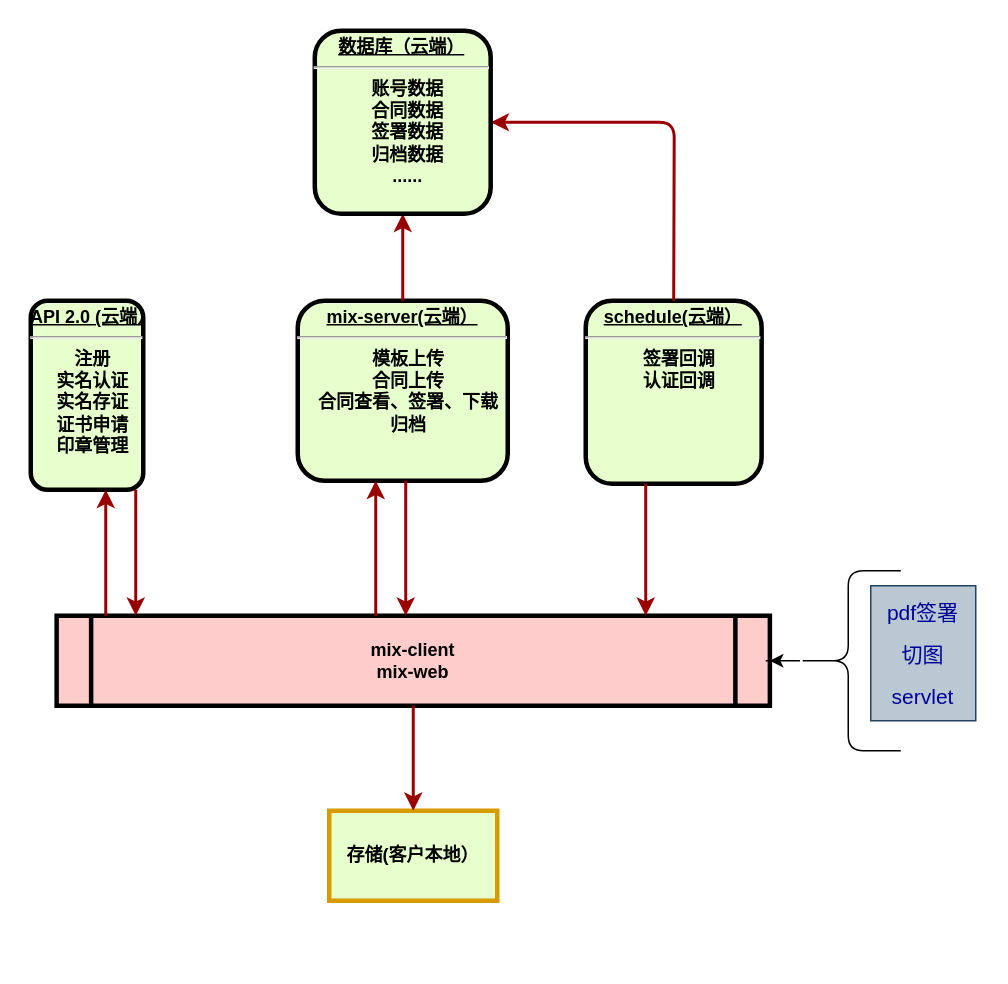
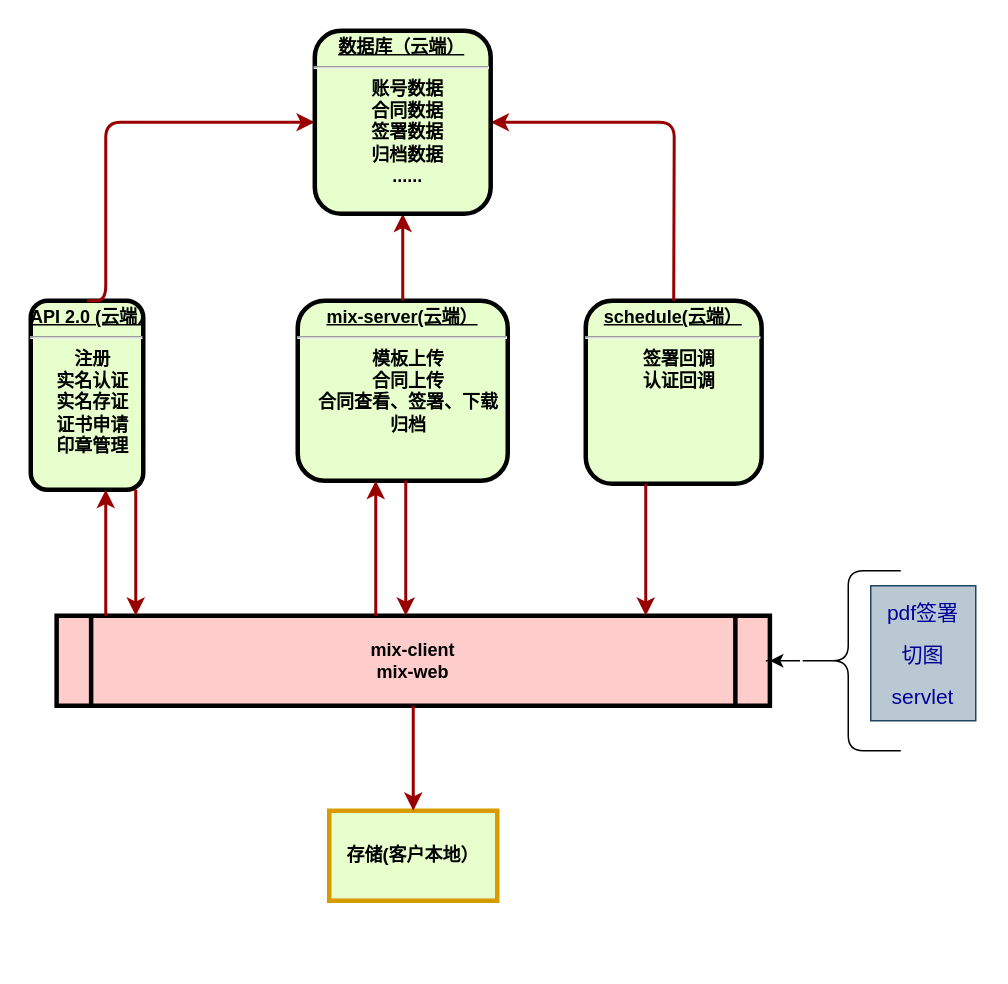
none -> (114, 123)
